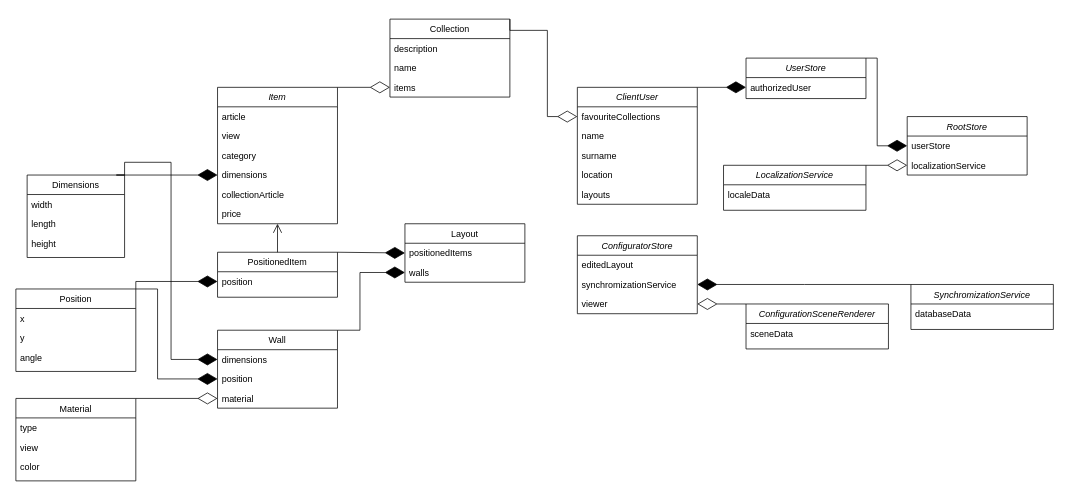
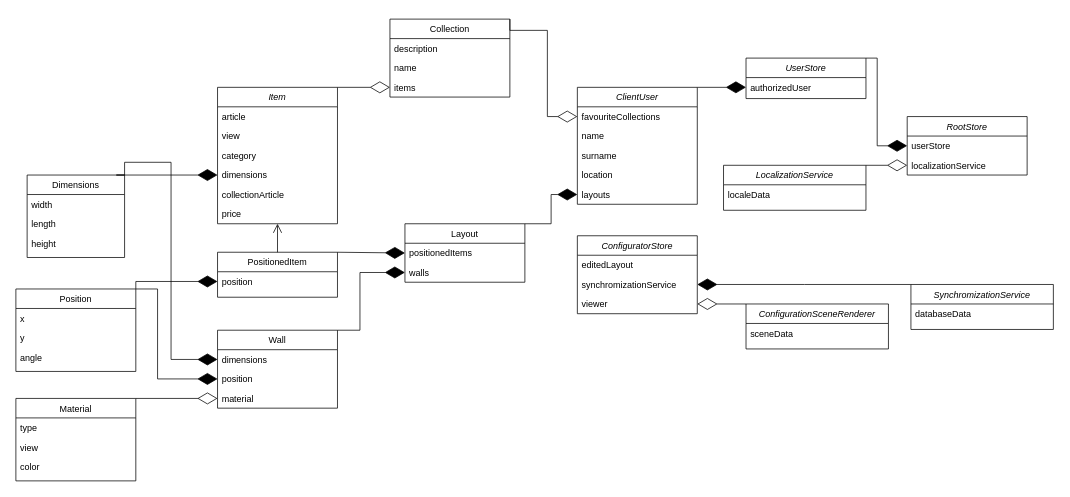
none -> (539, 224)
